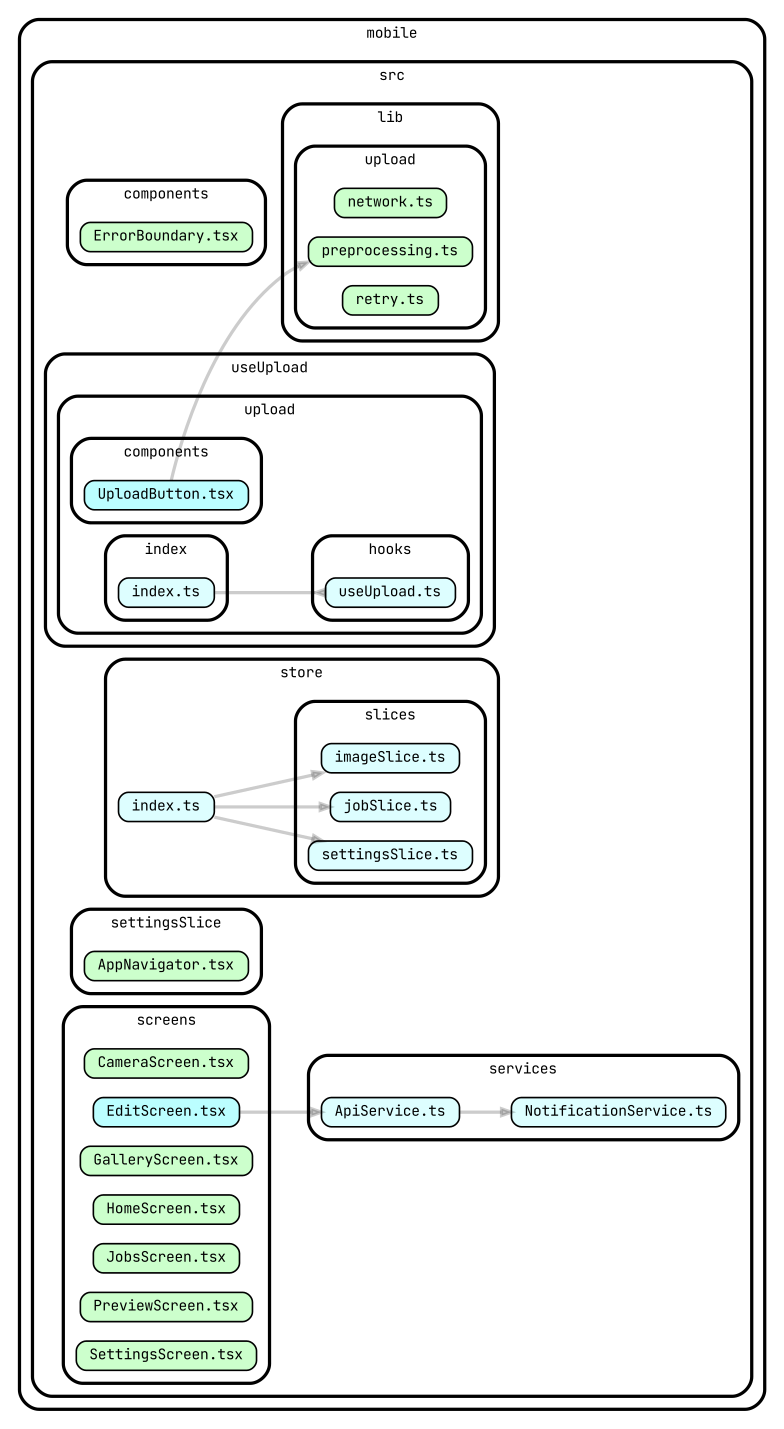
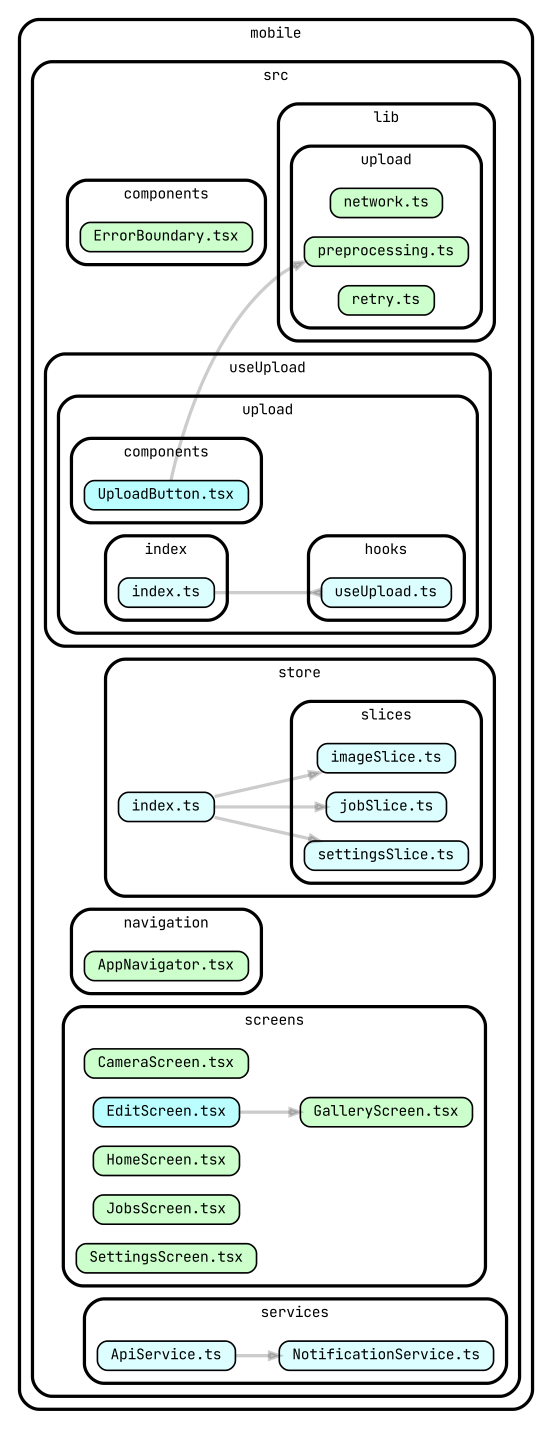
(166, 924) -> (166, 924)
(281, 1112) -> (265, 1112)
(166, 1307) -> none
